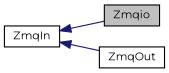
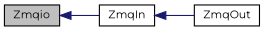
(87, 25) -> (85, 15)
